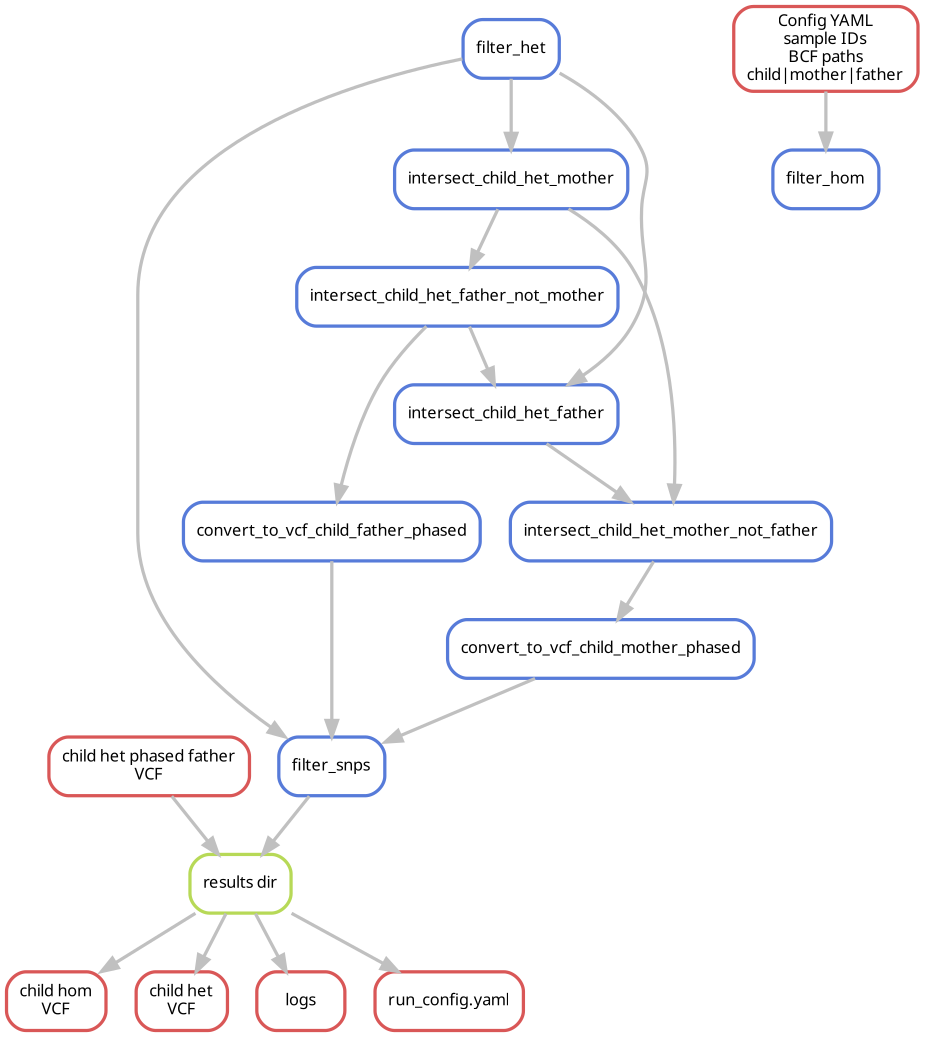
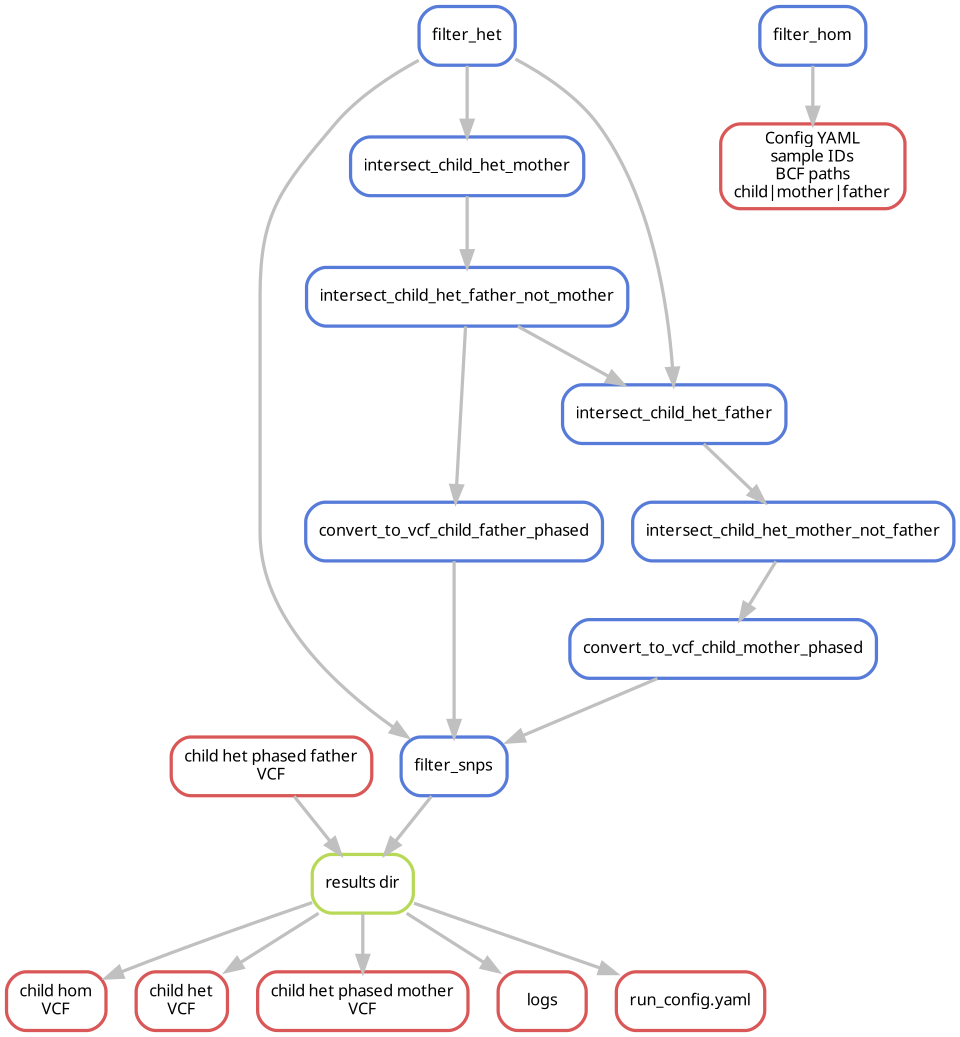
(826, 112) -> (813, 86)
(658, 331) -> none
none -> (363, 1001)
